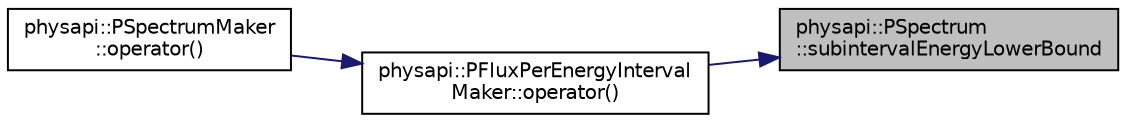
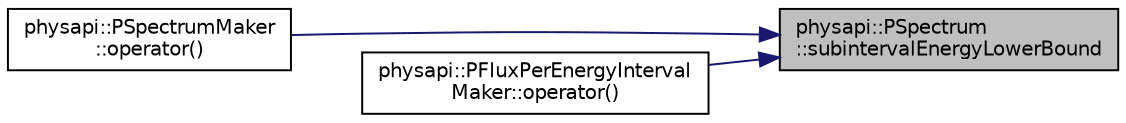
(317, 58) -> (525, 32)
